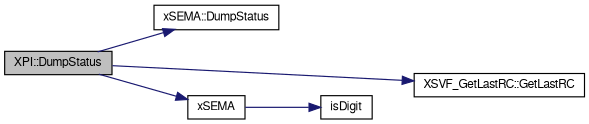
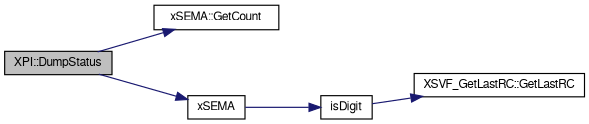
(216, 18) -> (216, 18)
(257, 73) -> (391, 101)
